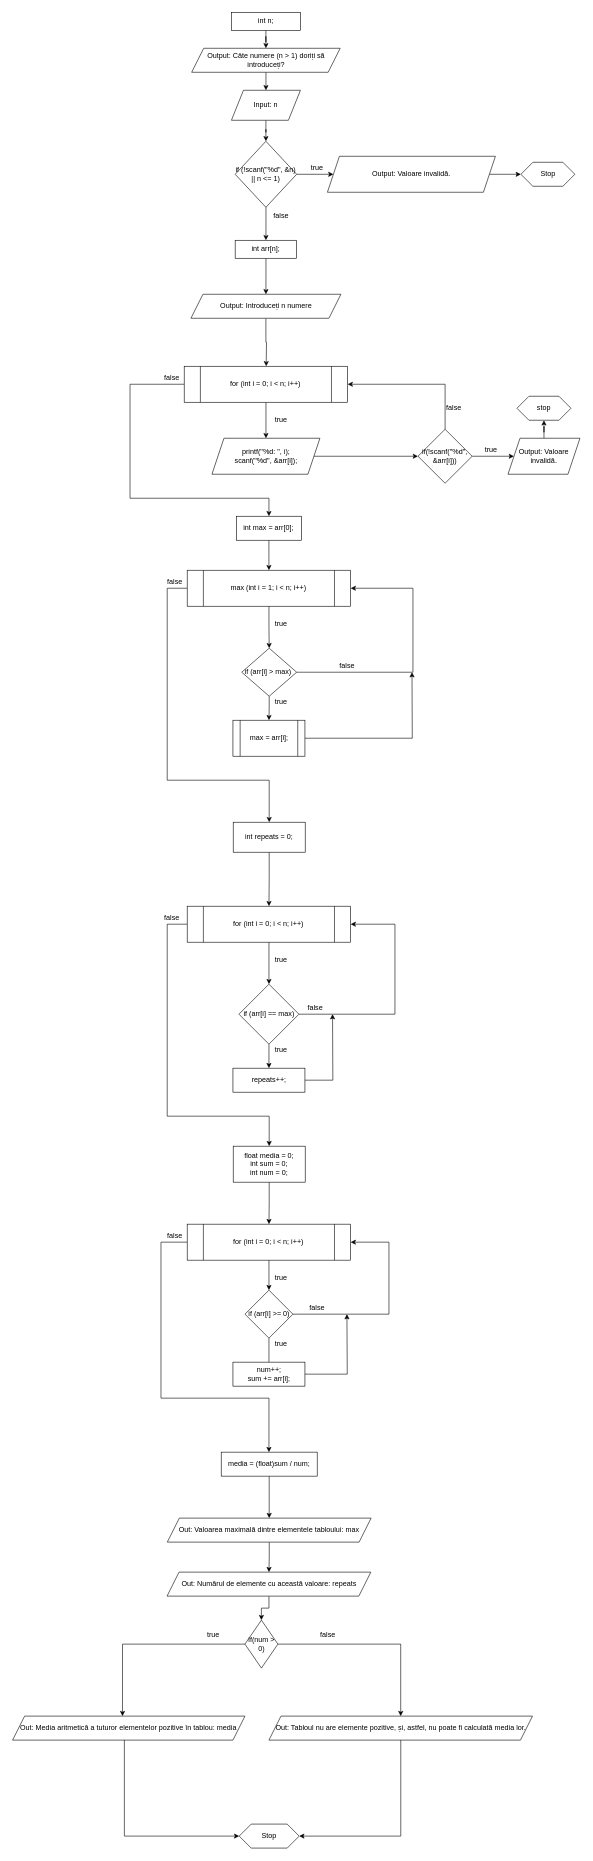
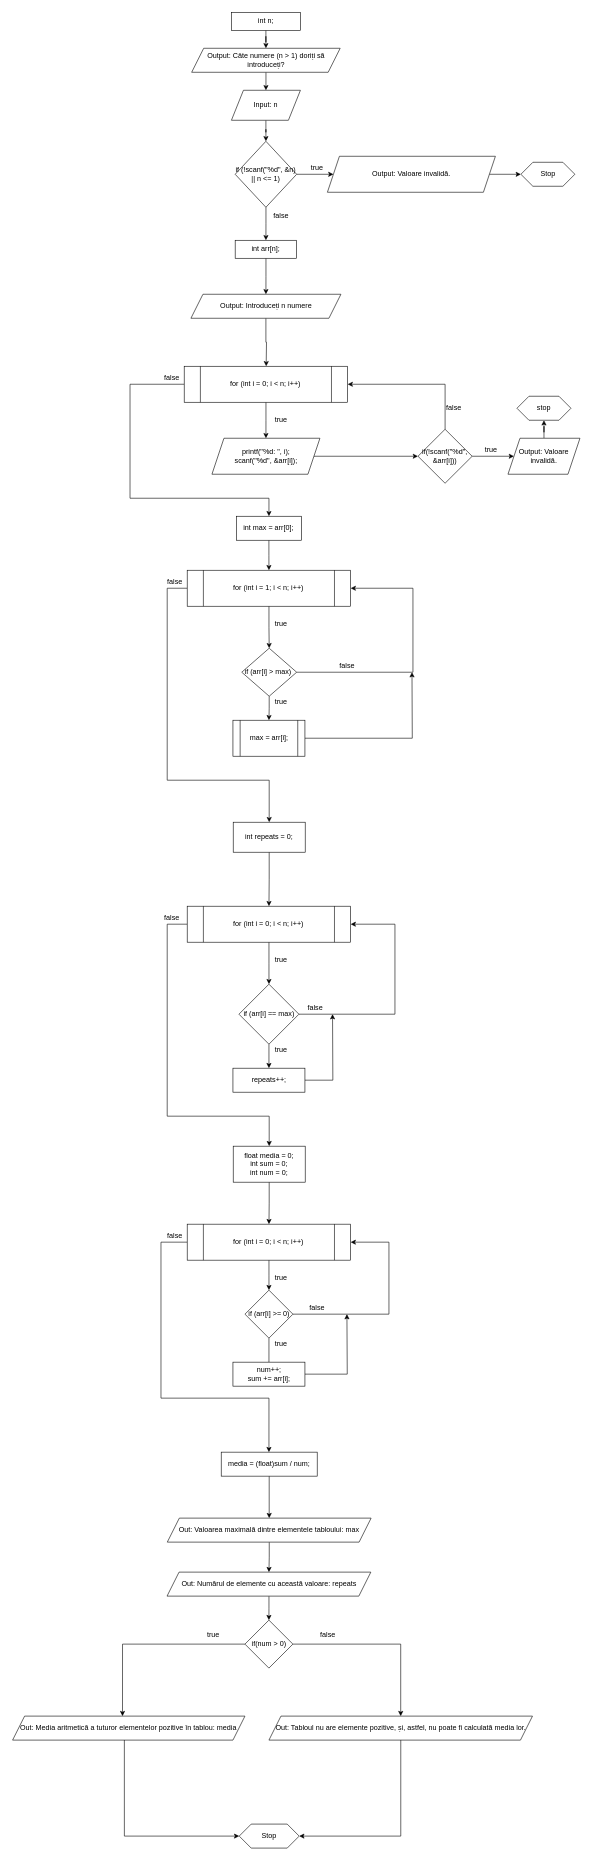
(269, 588) -> (269, 588)
(261, 1644) -> (269, 1644)
